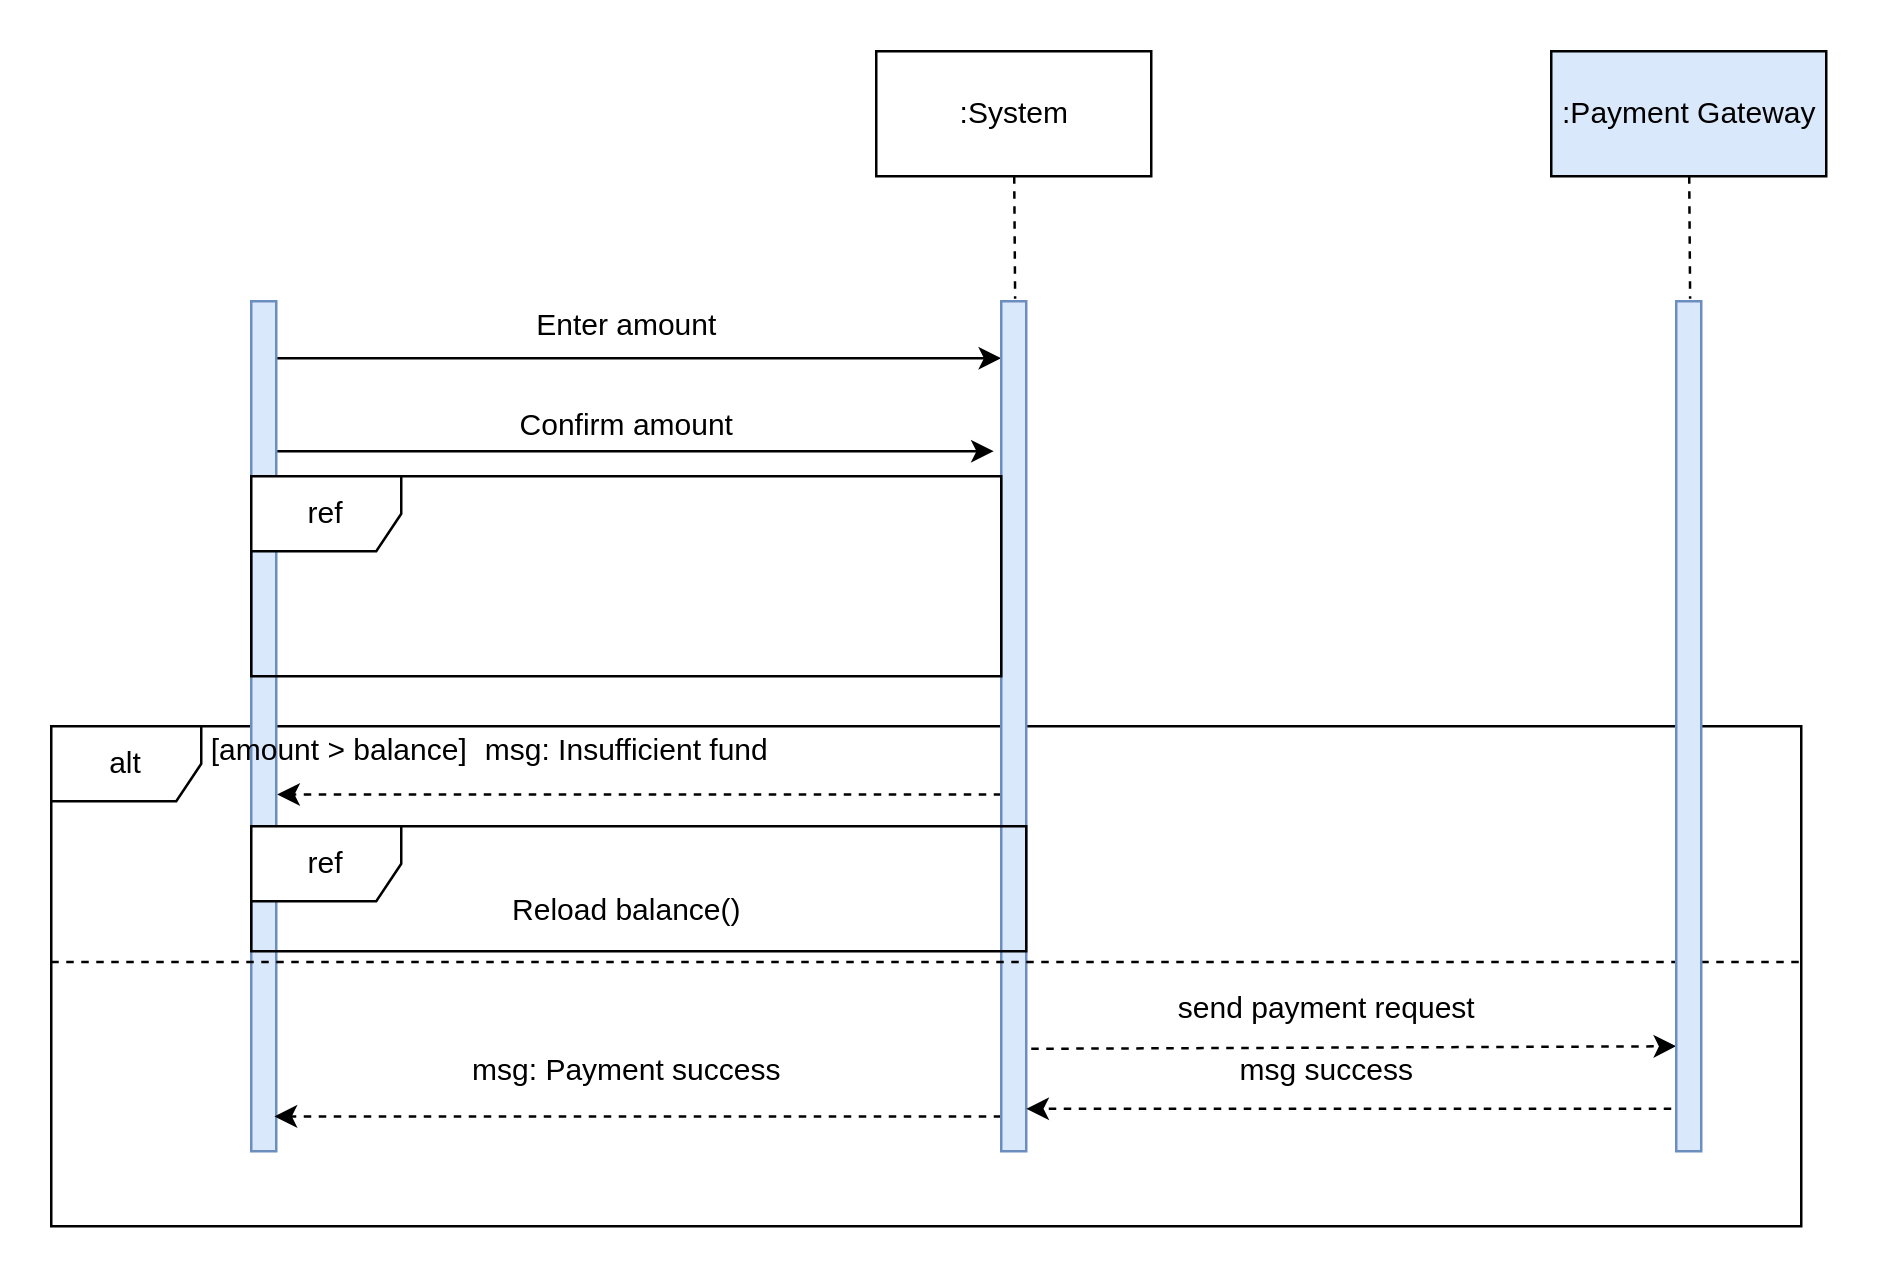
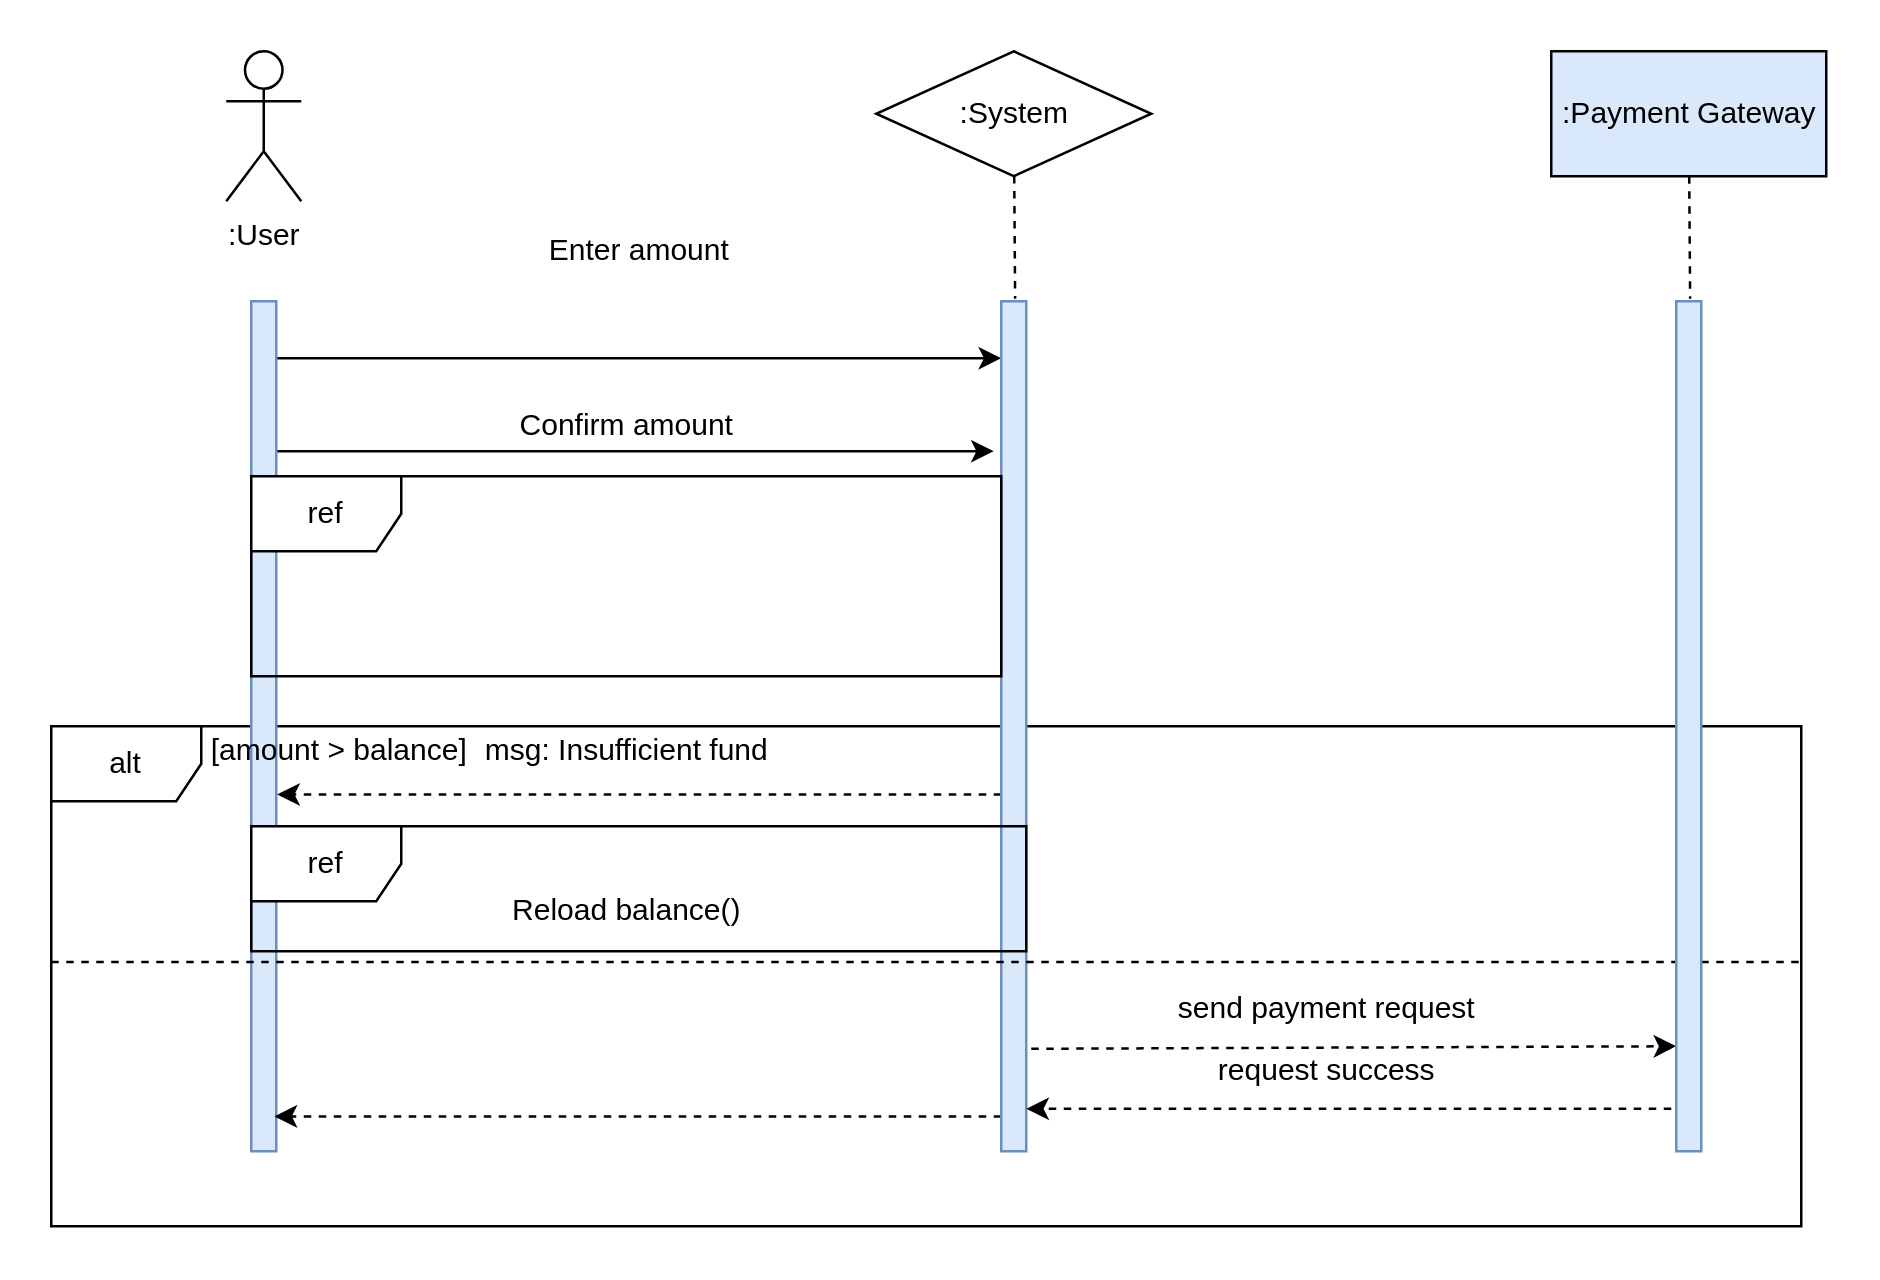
(1014, 114) -> (1014, 114)
none -> (264, 126)
(626, 326) -> (639, 251)
(626, 1071) -> none
(1328, 1071) -> (1328, 1071)
